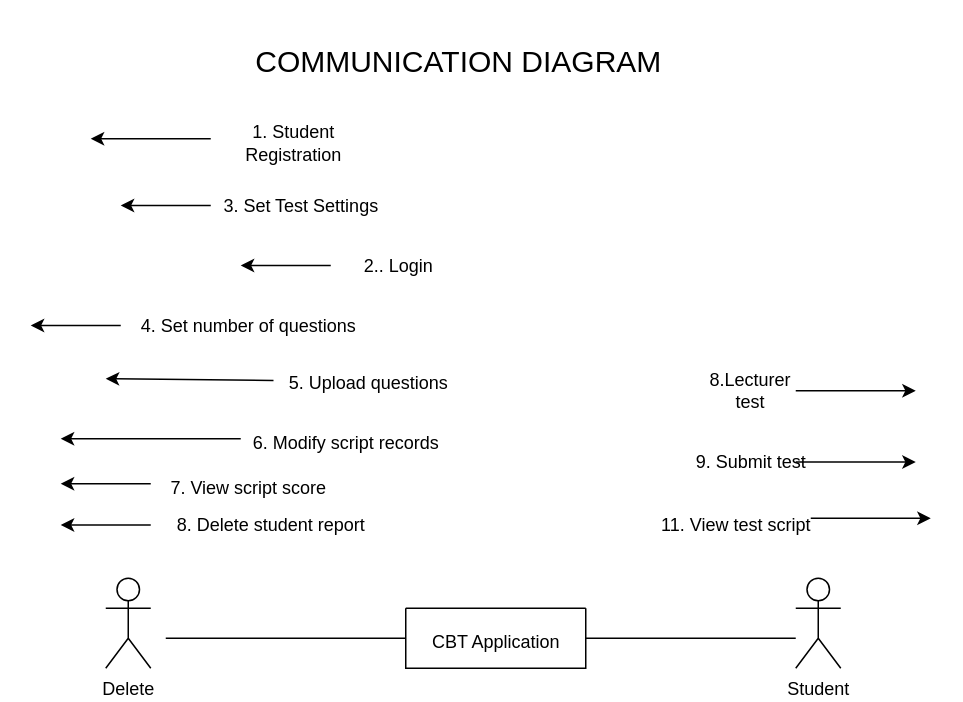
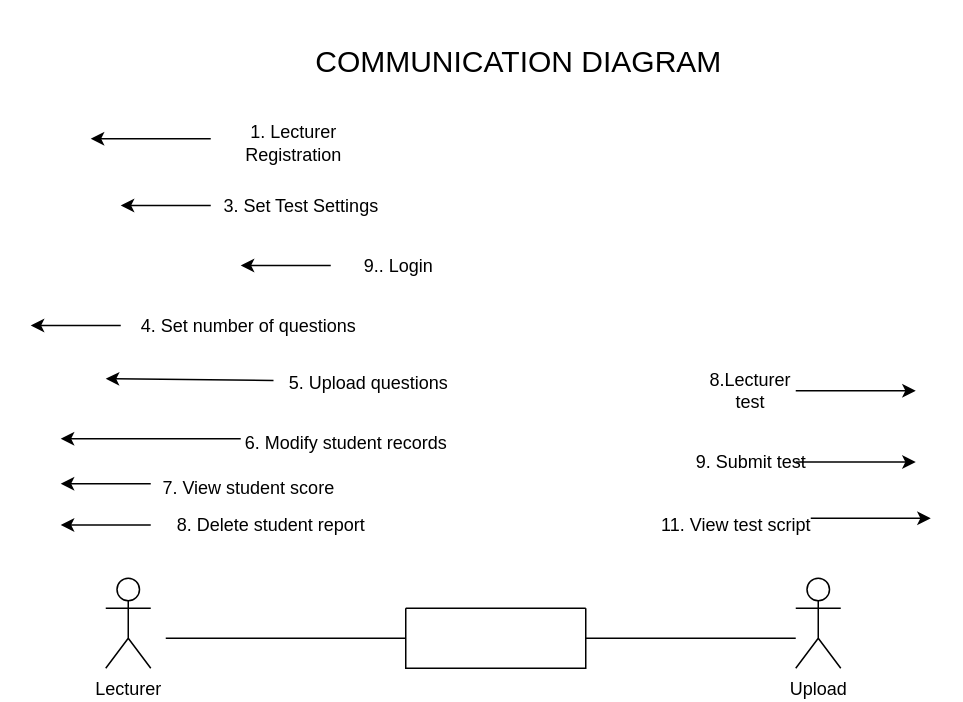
(458, 61) -> (518, 61)
(294, 143) -> (294, 143)
(399, 266) -> (399, 266)
(347, 443) -> (347, 443)
(249, 488) -> (249, 488)
(496, 643) -> none
(129, 690) -> (129, 690)
(819, 690) -> (819, 690)
